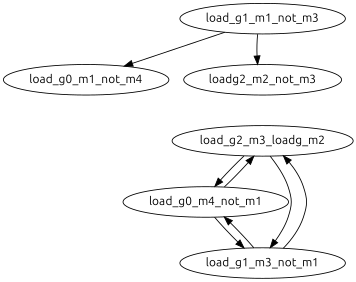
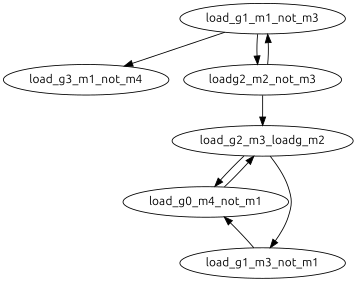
none -> (268, 54)
(86, 80) -> (86, 80)
(306, 206) -> (263, 106)
(226, 230) -> none
